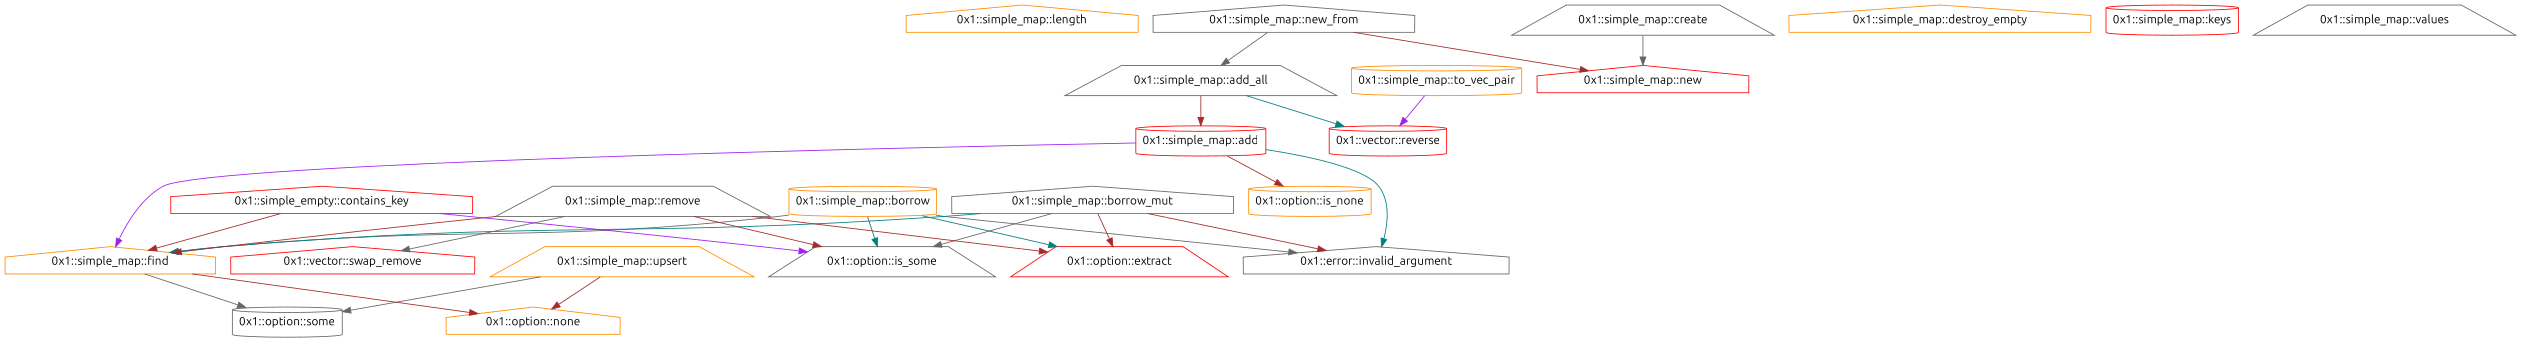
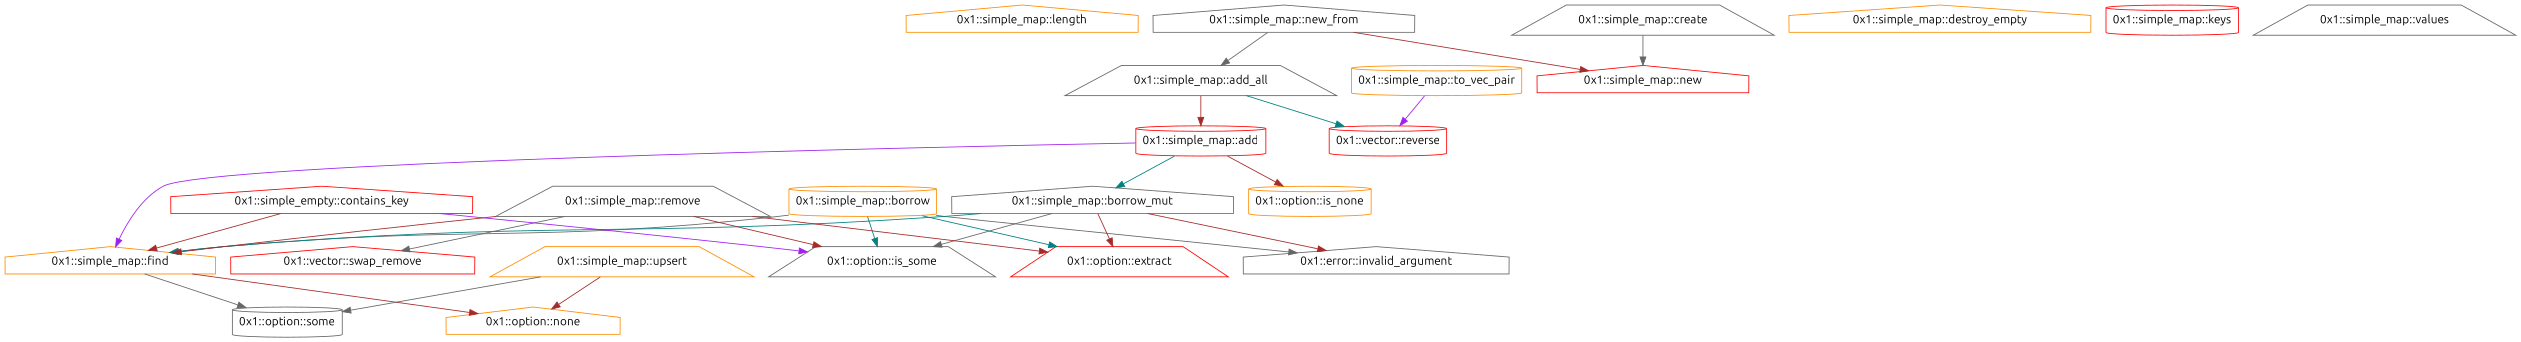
(1351, 170) -> (1149, 170)
